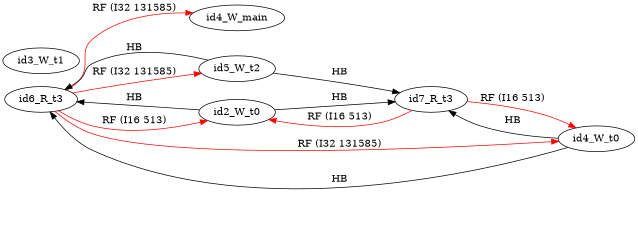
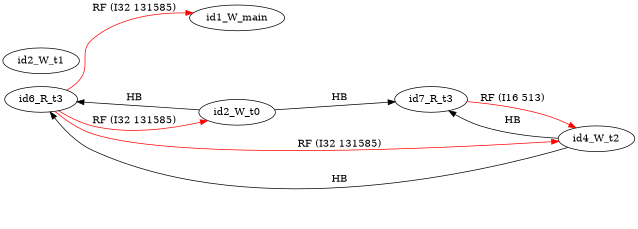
(237, 18) -> (237, 18)
(41, 61) -> (41, 61)
(237, 69) -> none
(134, 121) -> (134, 121)
(345, 127) -> none
(596, 139) -> (596, 139)
